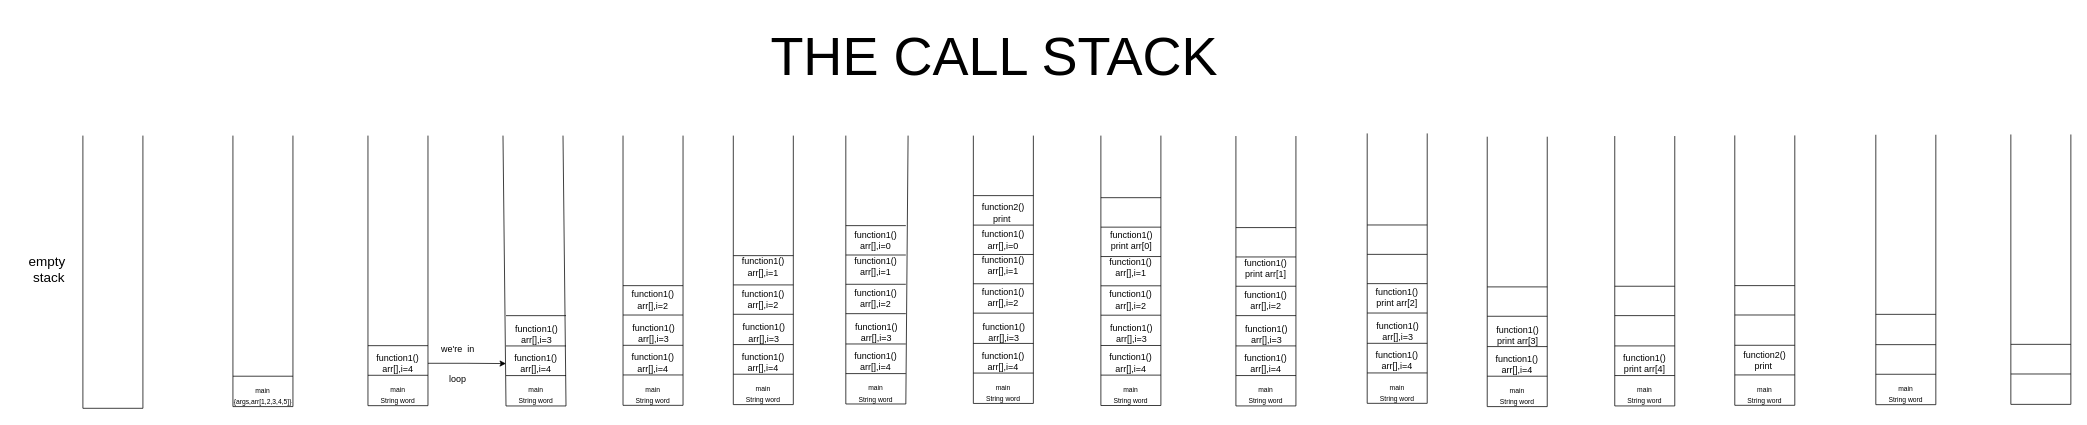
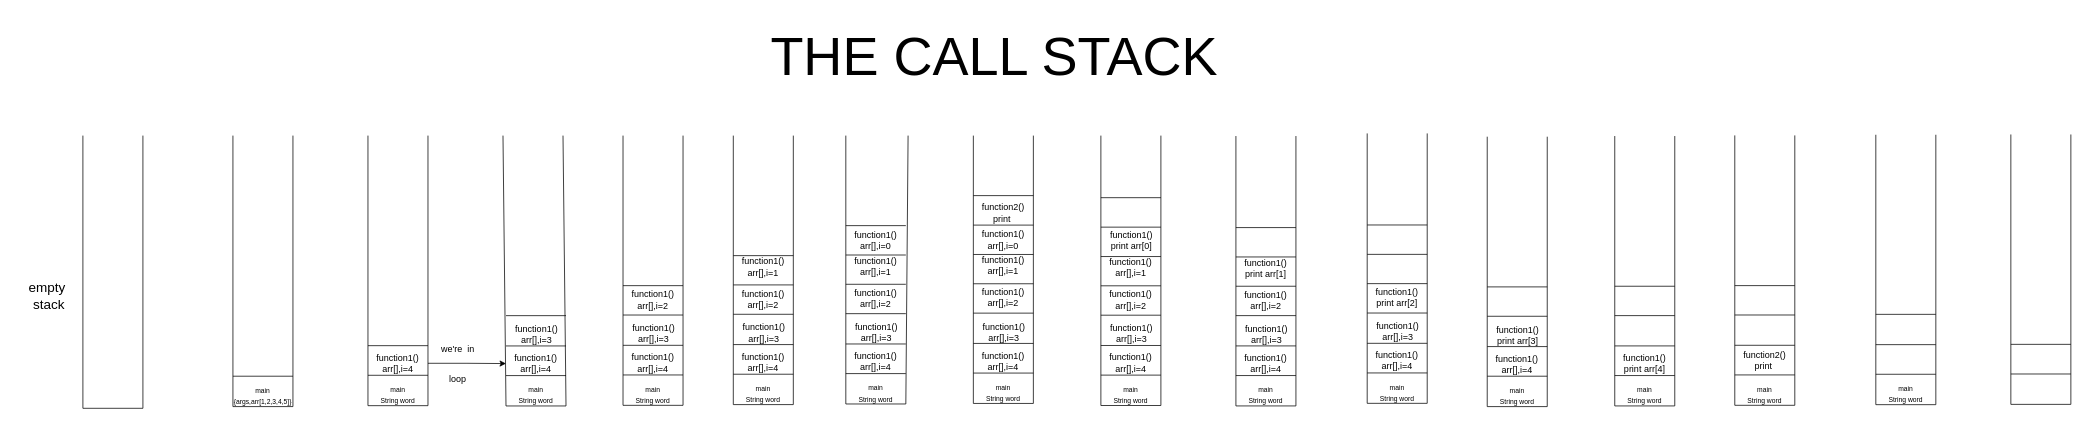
(49, 270) -> (49, 296)
